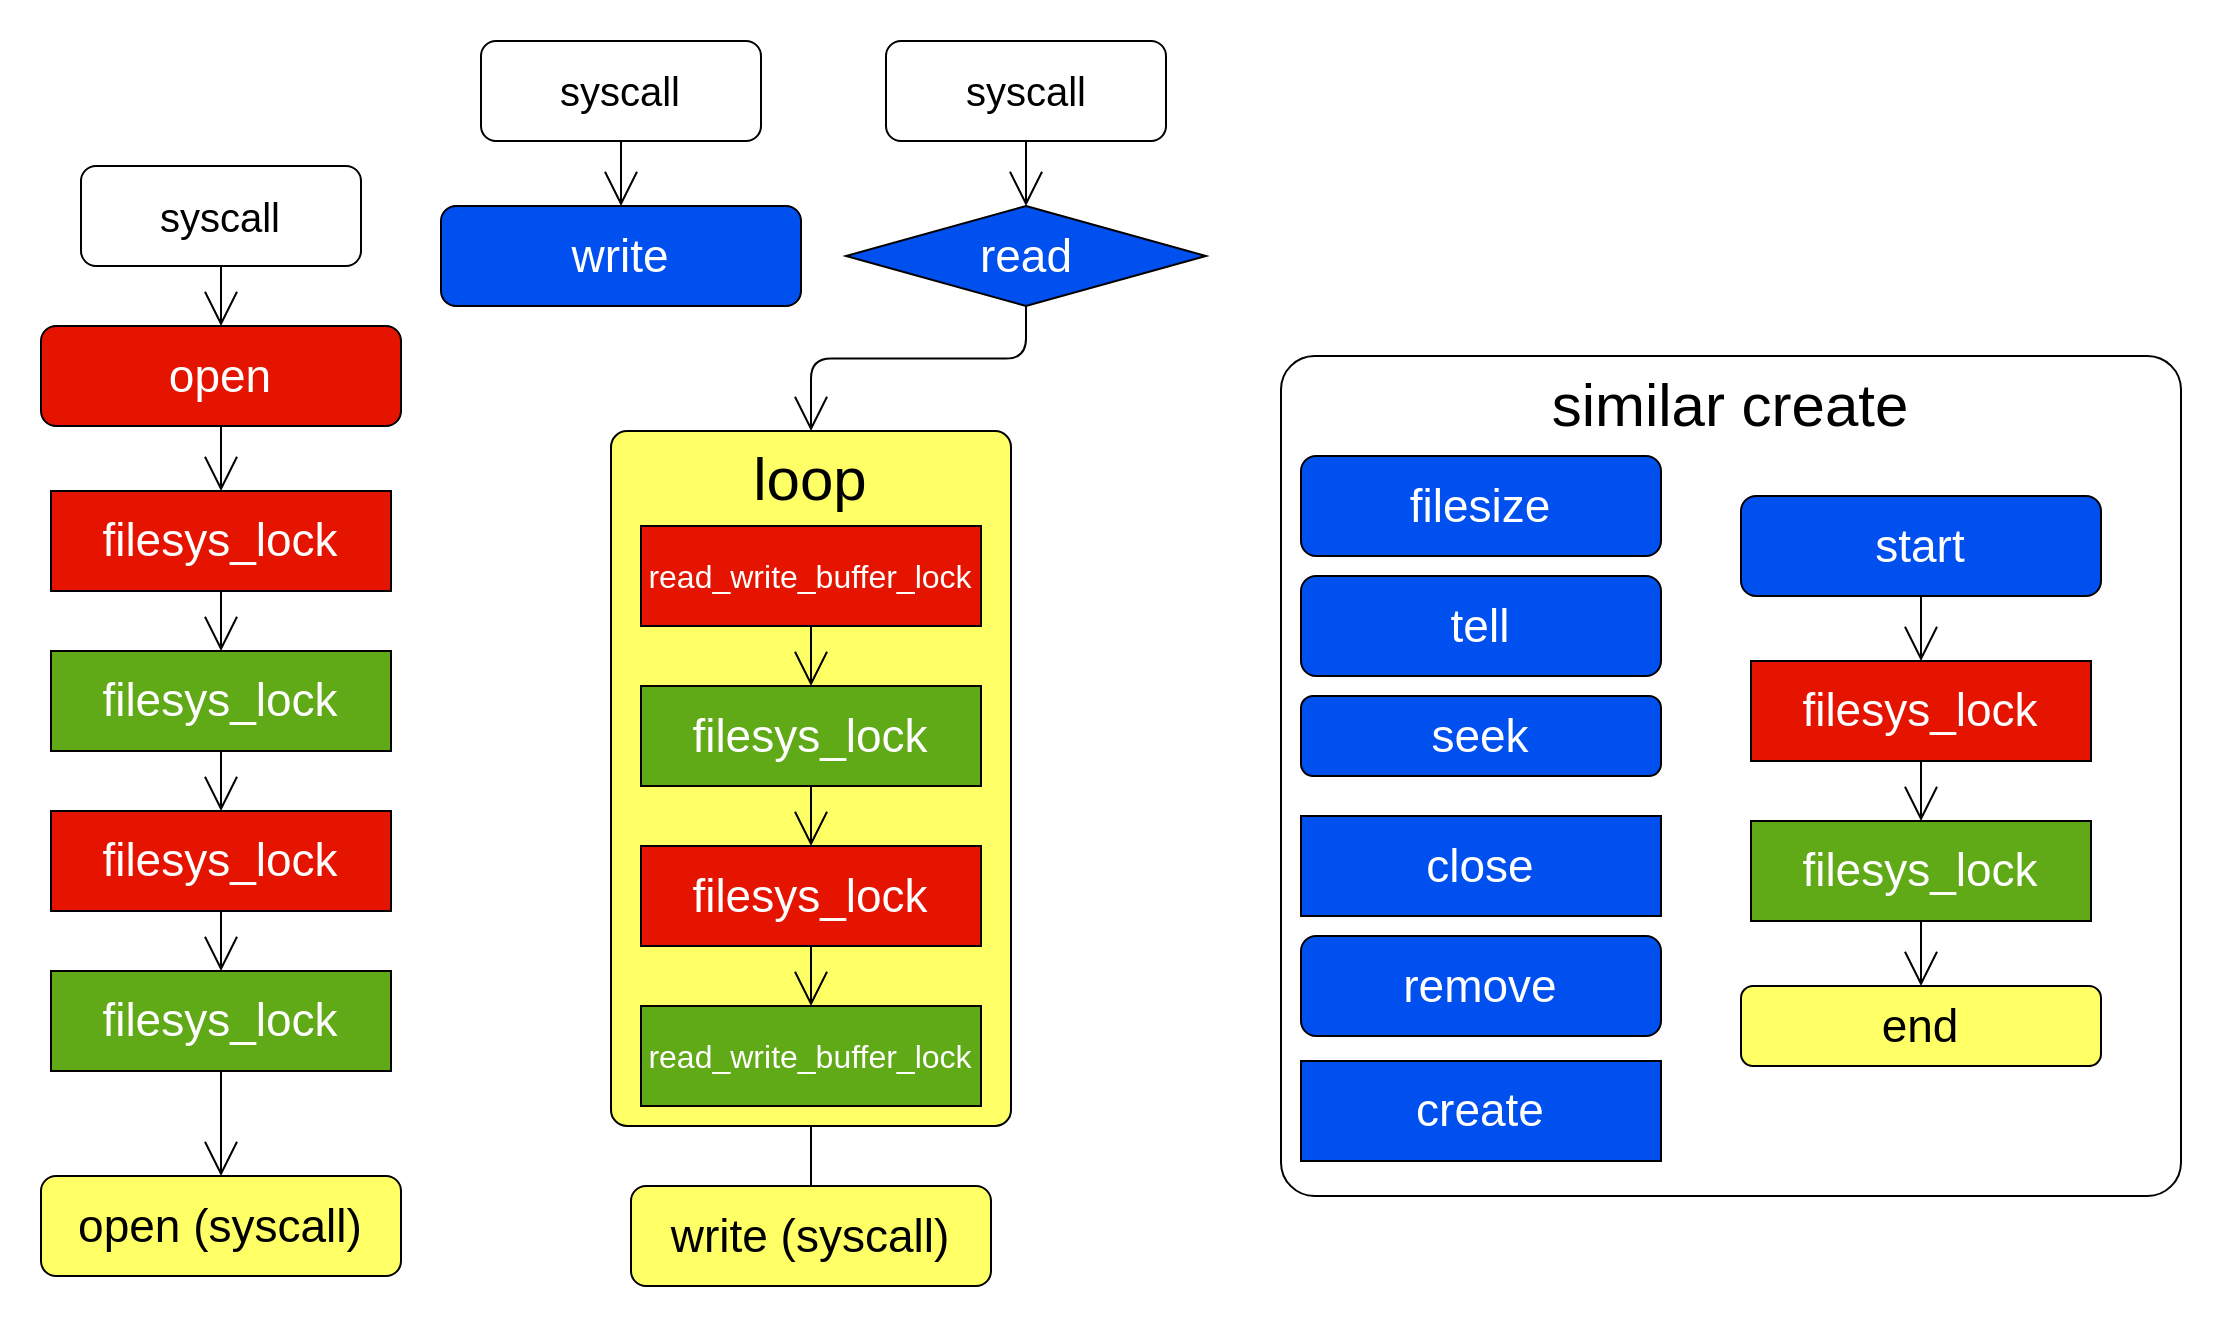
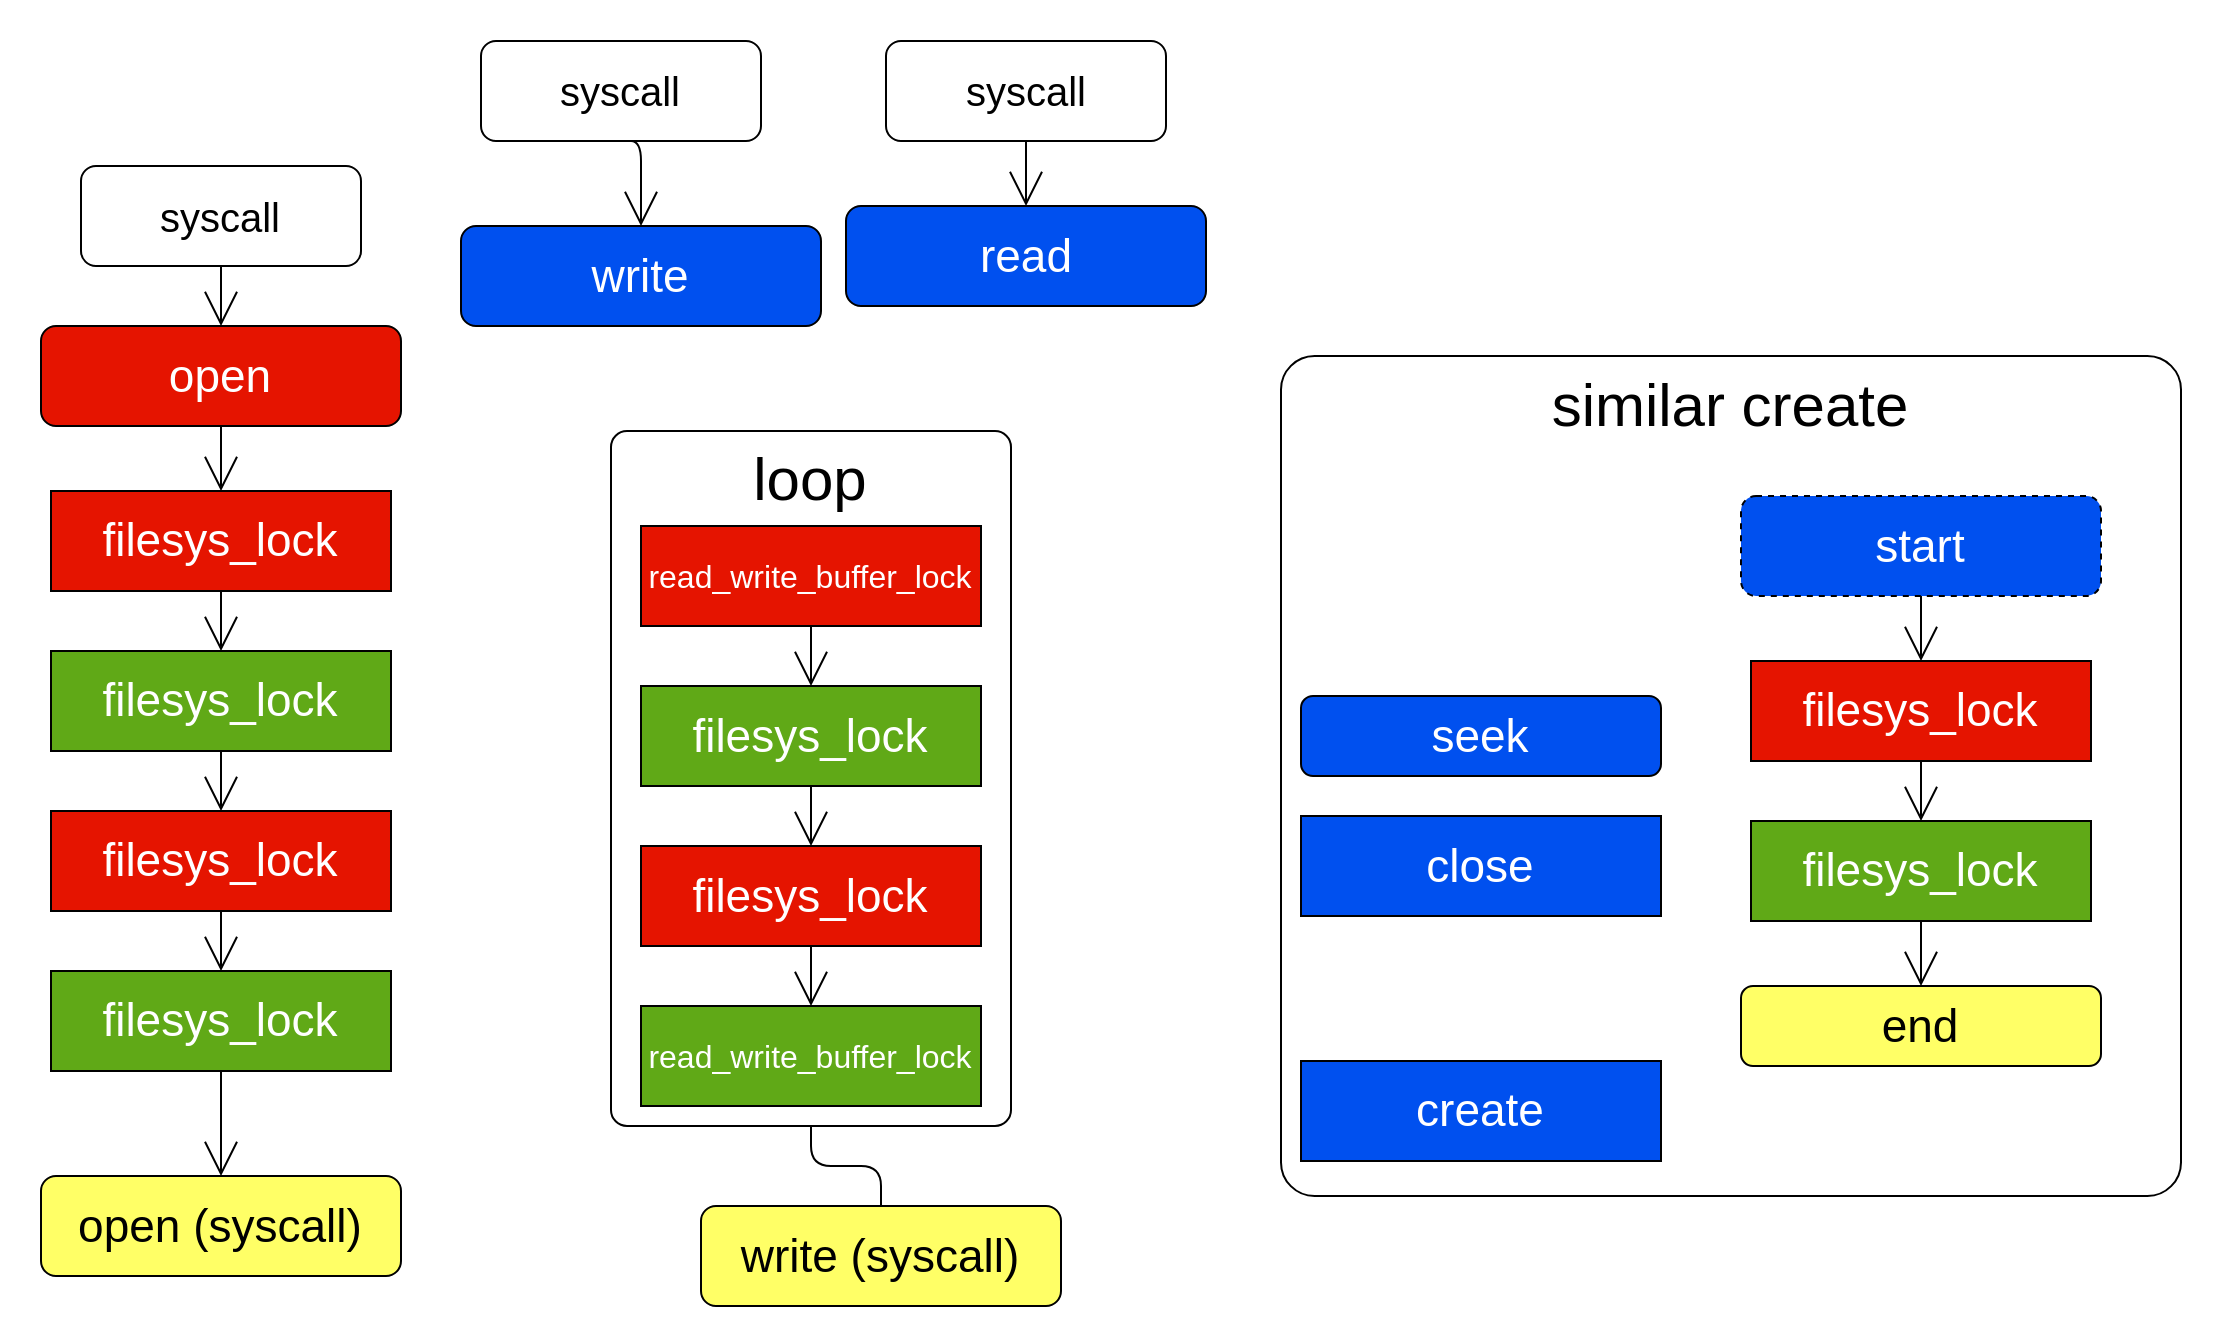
(621, 256) -> (641, 276)
(1026, 256) -> (1026, 256)
(911, 359) -> none
(811, 481) -> (811, 481)
(1481, 506) -> none
(1921, 546) -> (1921, 546)
(1481, 626) -> none
(1481, 986) -> none
(811, 1236) -> (881, 1256)
